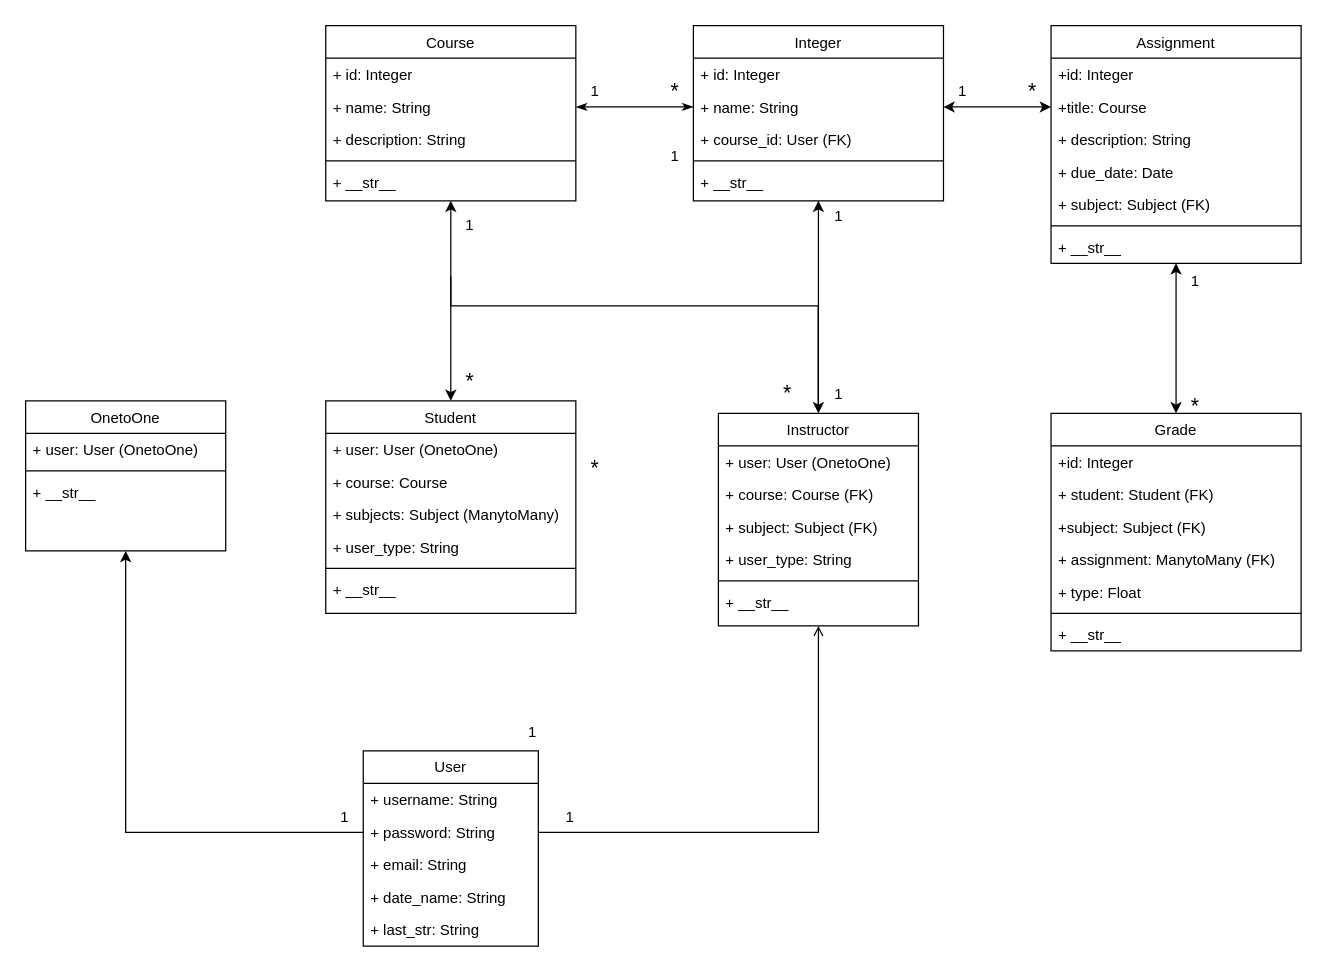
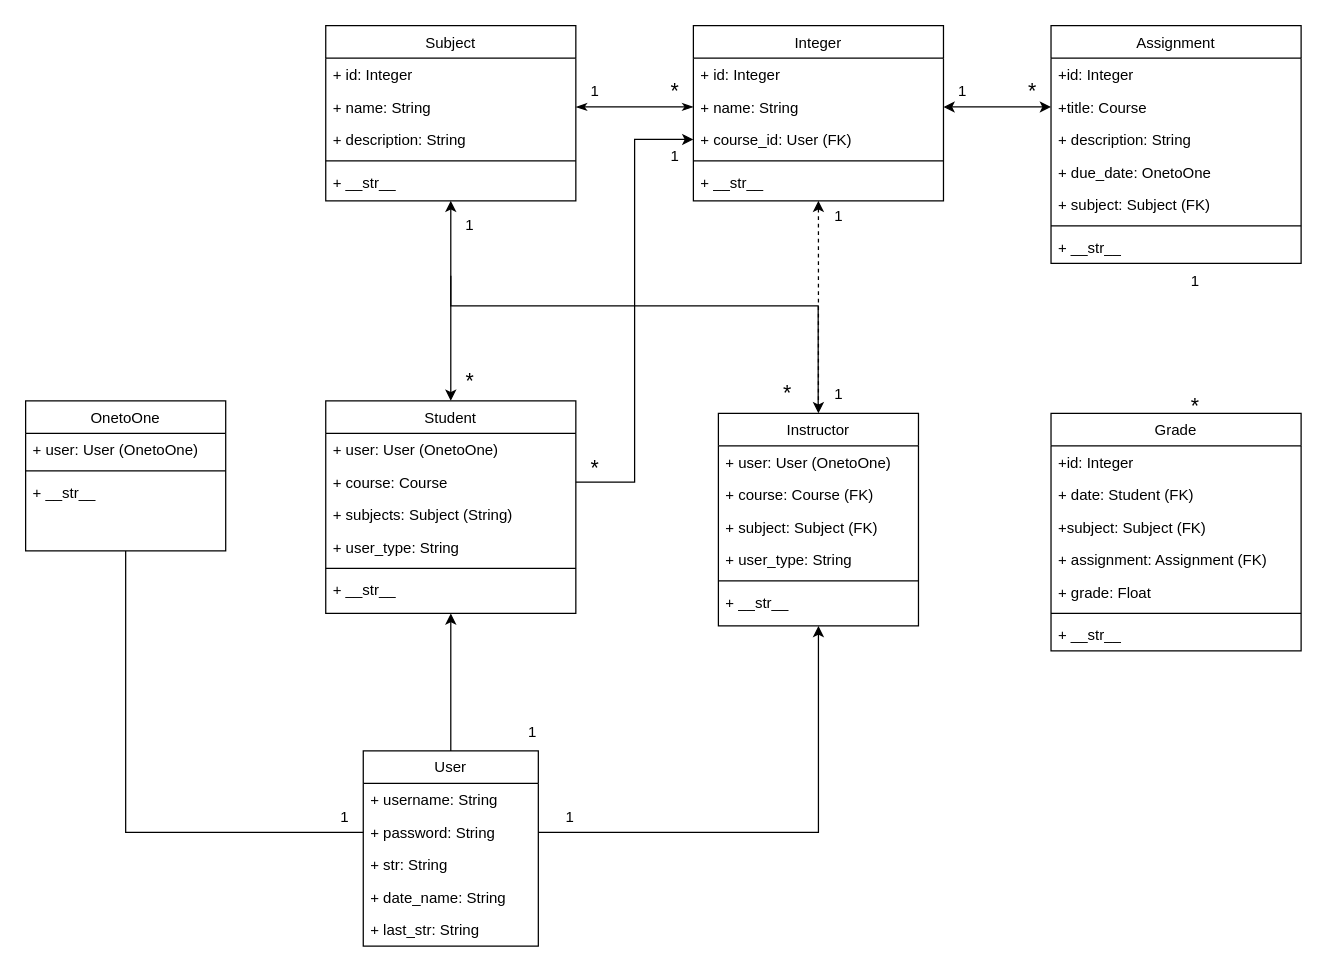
(450, 43) -> (450, 43)
(1119, 173) -> (1136, 173)
(818, 257) -> (818, 257)
none -> (634, 315)
(1176, 338) -> none
(1146, 495) -> (1134, 495)
(459, 515) -> (440, 515)
(1170, 560) -> (1168, 560)
(126, 561) -> (126, 558)
(1104, 593) -> (1109, 593)
(818, 633) -> (818, 636)
none -> (451, 684)
(422, 866) -> (417, 866)
